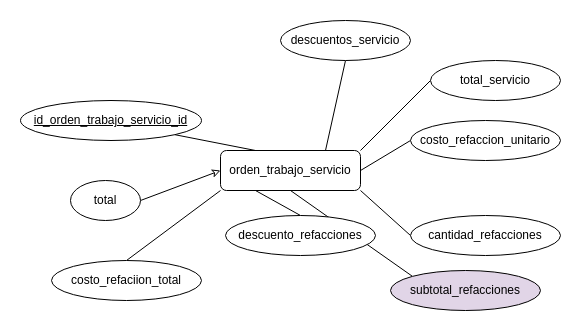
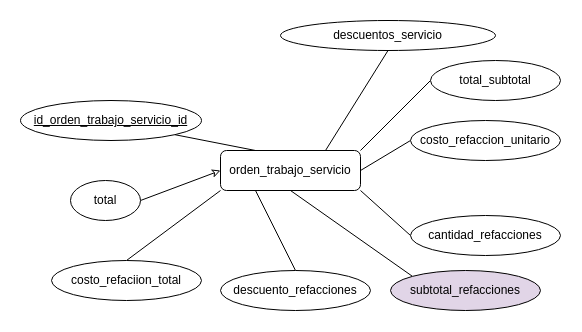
(346, 41) -> (388, 36)
(496, 81) -> (496, 81)
(301, 236) -> (296, 291)
